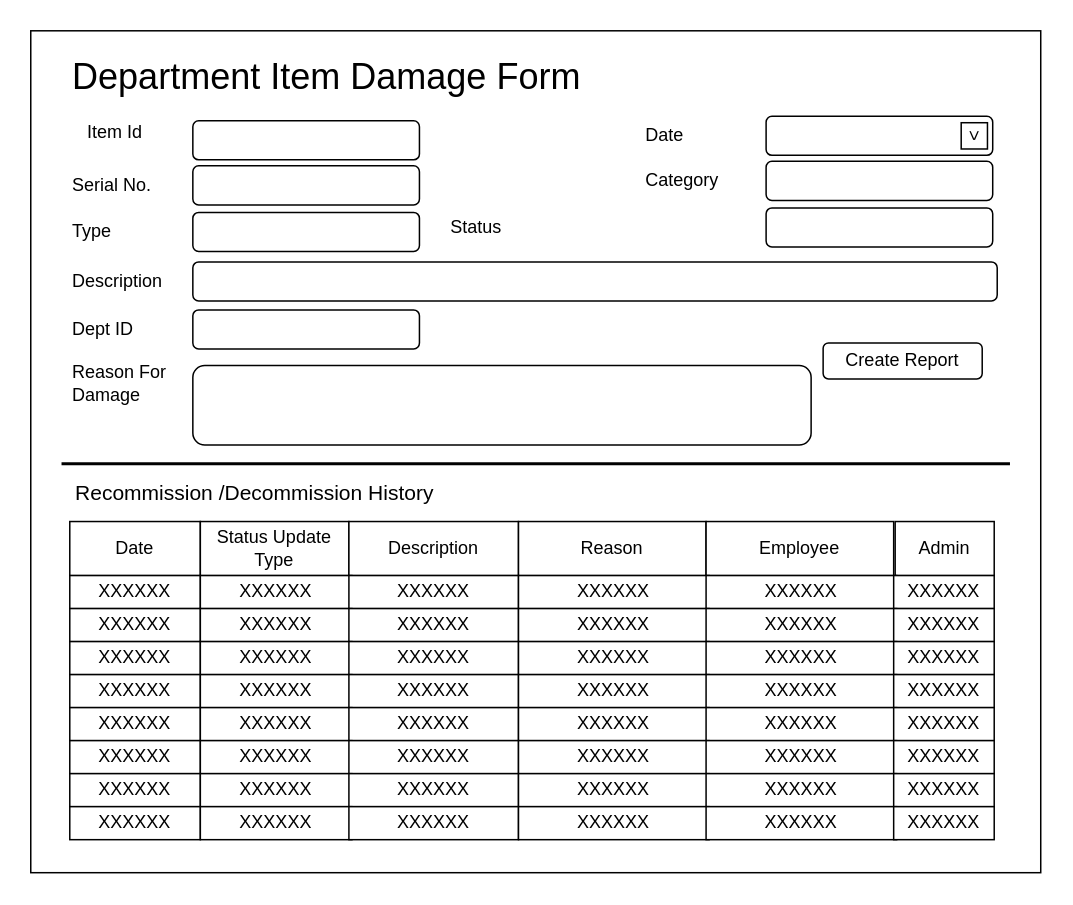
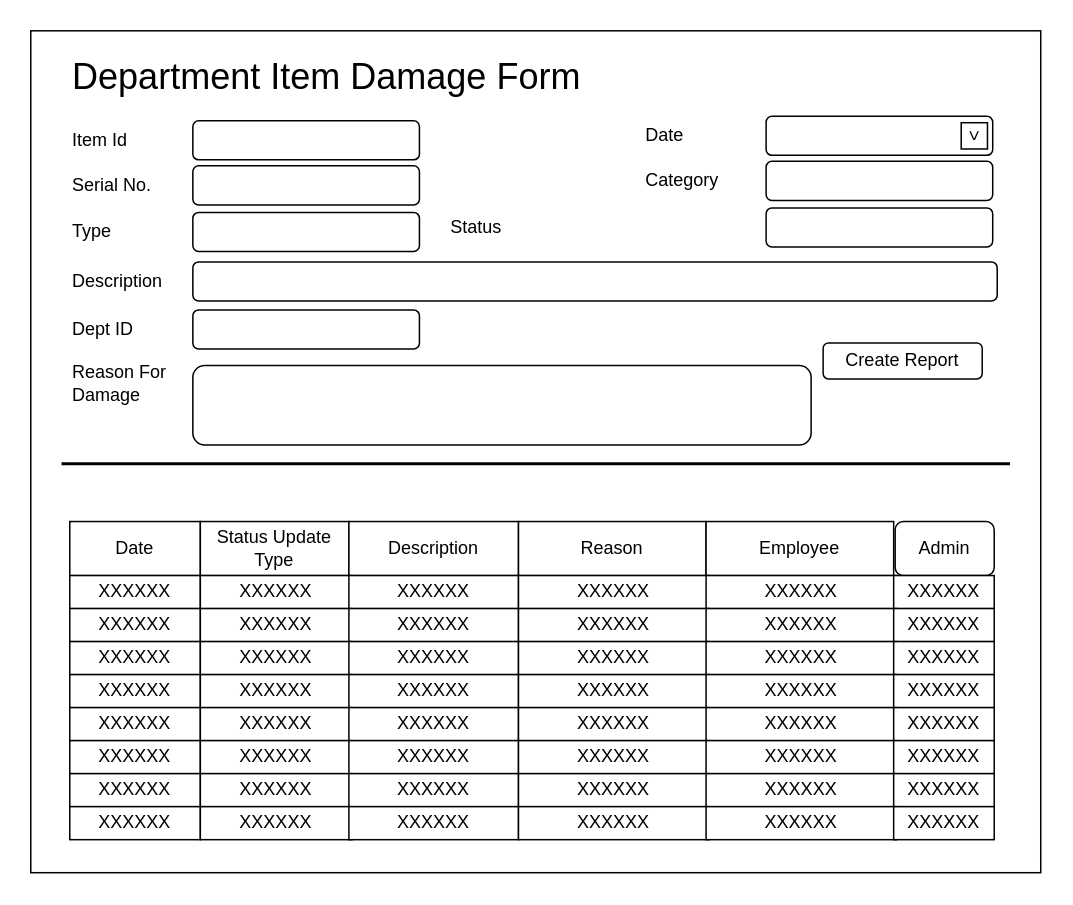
(115, 133) -> (100, 140)
(385, 493) -> none
(944, 548) -> (944, 548)
